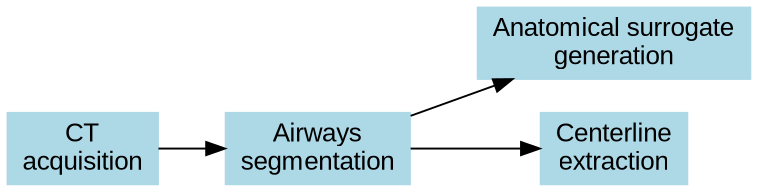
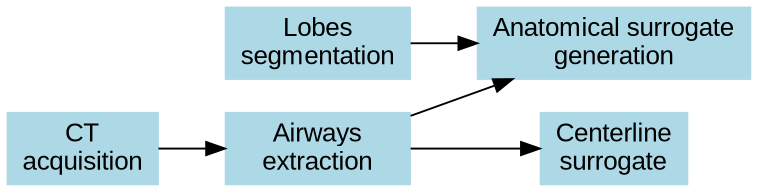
none -> (318, 43)
(318, 149) -> (318, 149)
(614, 149) -> (614, 149)
